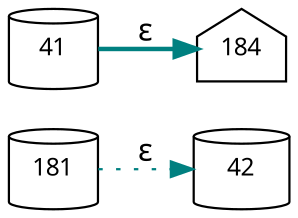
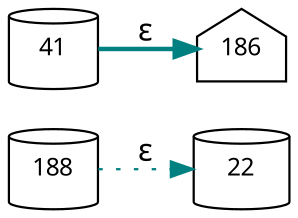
(242, 49) -> (242, 49)
(53, 169) -> (53, 169)
(242, 169) -> (242, 169)
